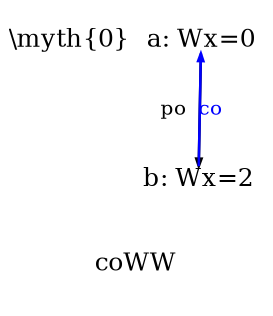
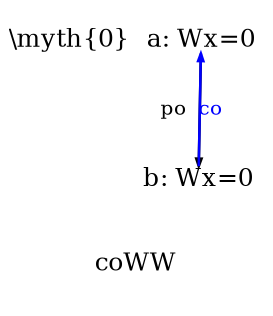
(199, 180) -> (199, 180)
